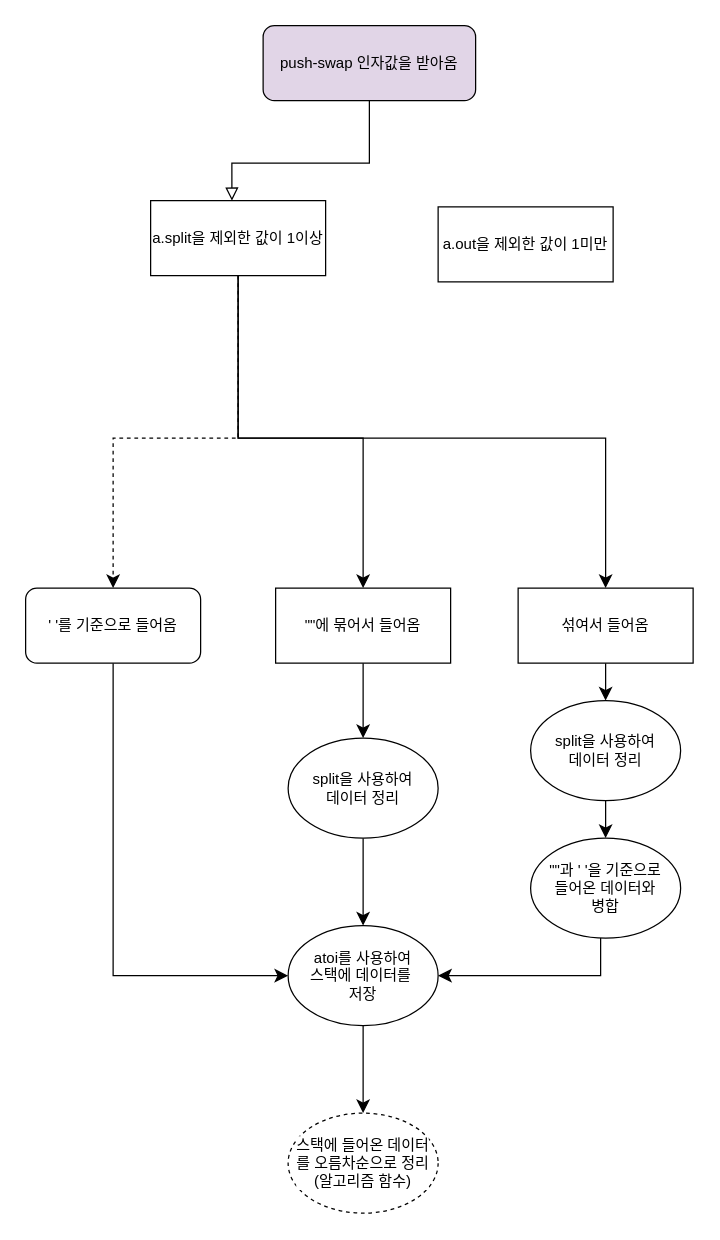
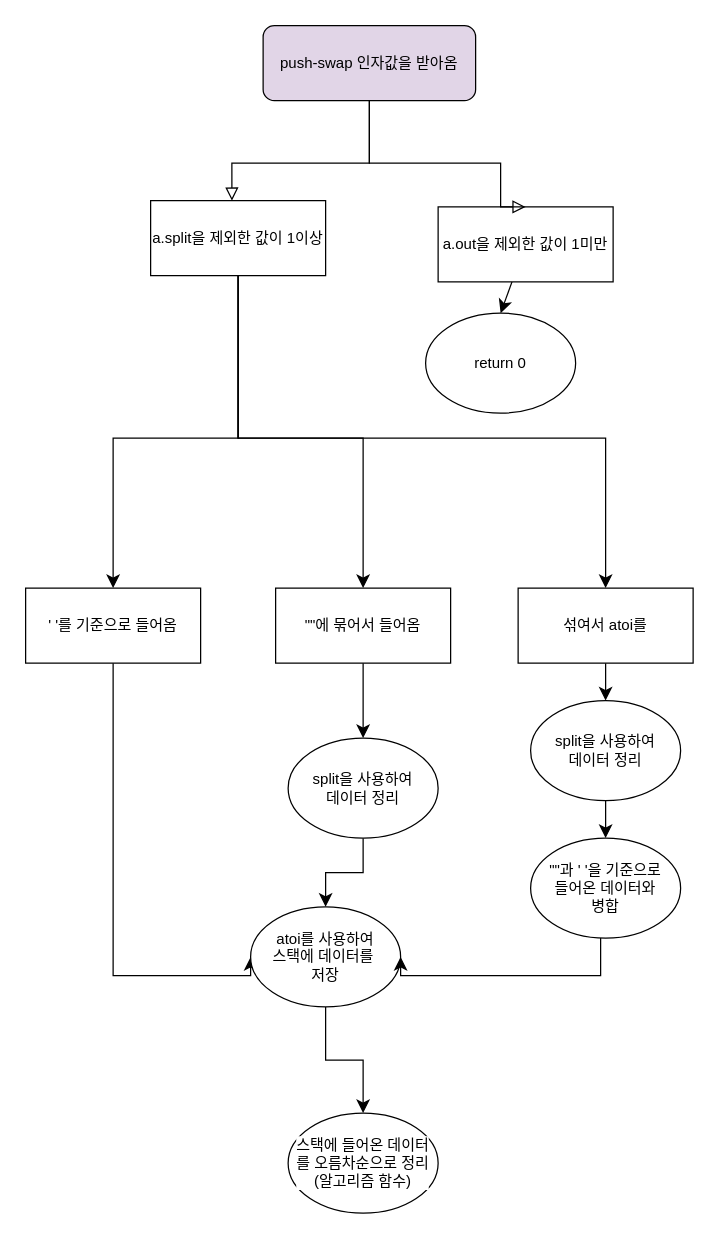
none -> (459, 163)
none -> (508, 292)
none -> (501, 363)
(113, 446) -> (113, 446)
(113, 626) -> (113, 626)
(606, 626) -> (606, 626)
(363, 976) -> (326, 957)
(363, 1163) -> (363, 1163)
